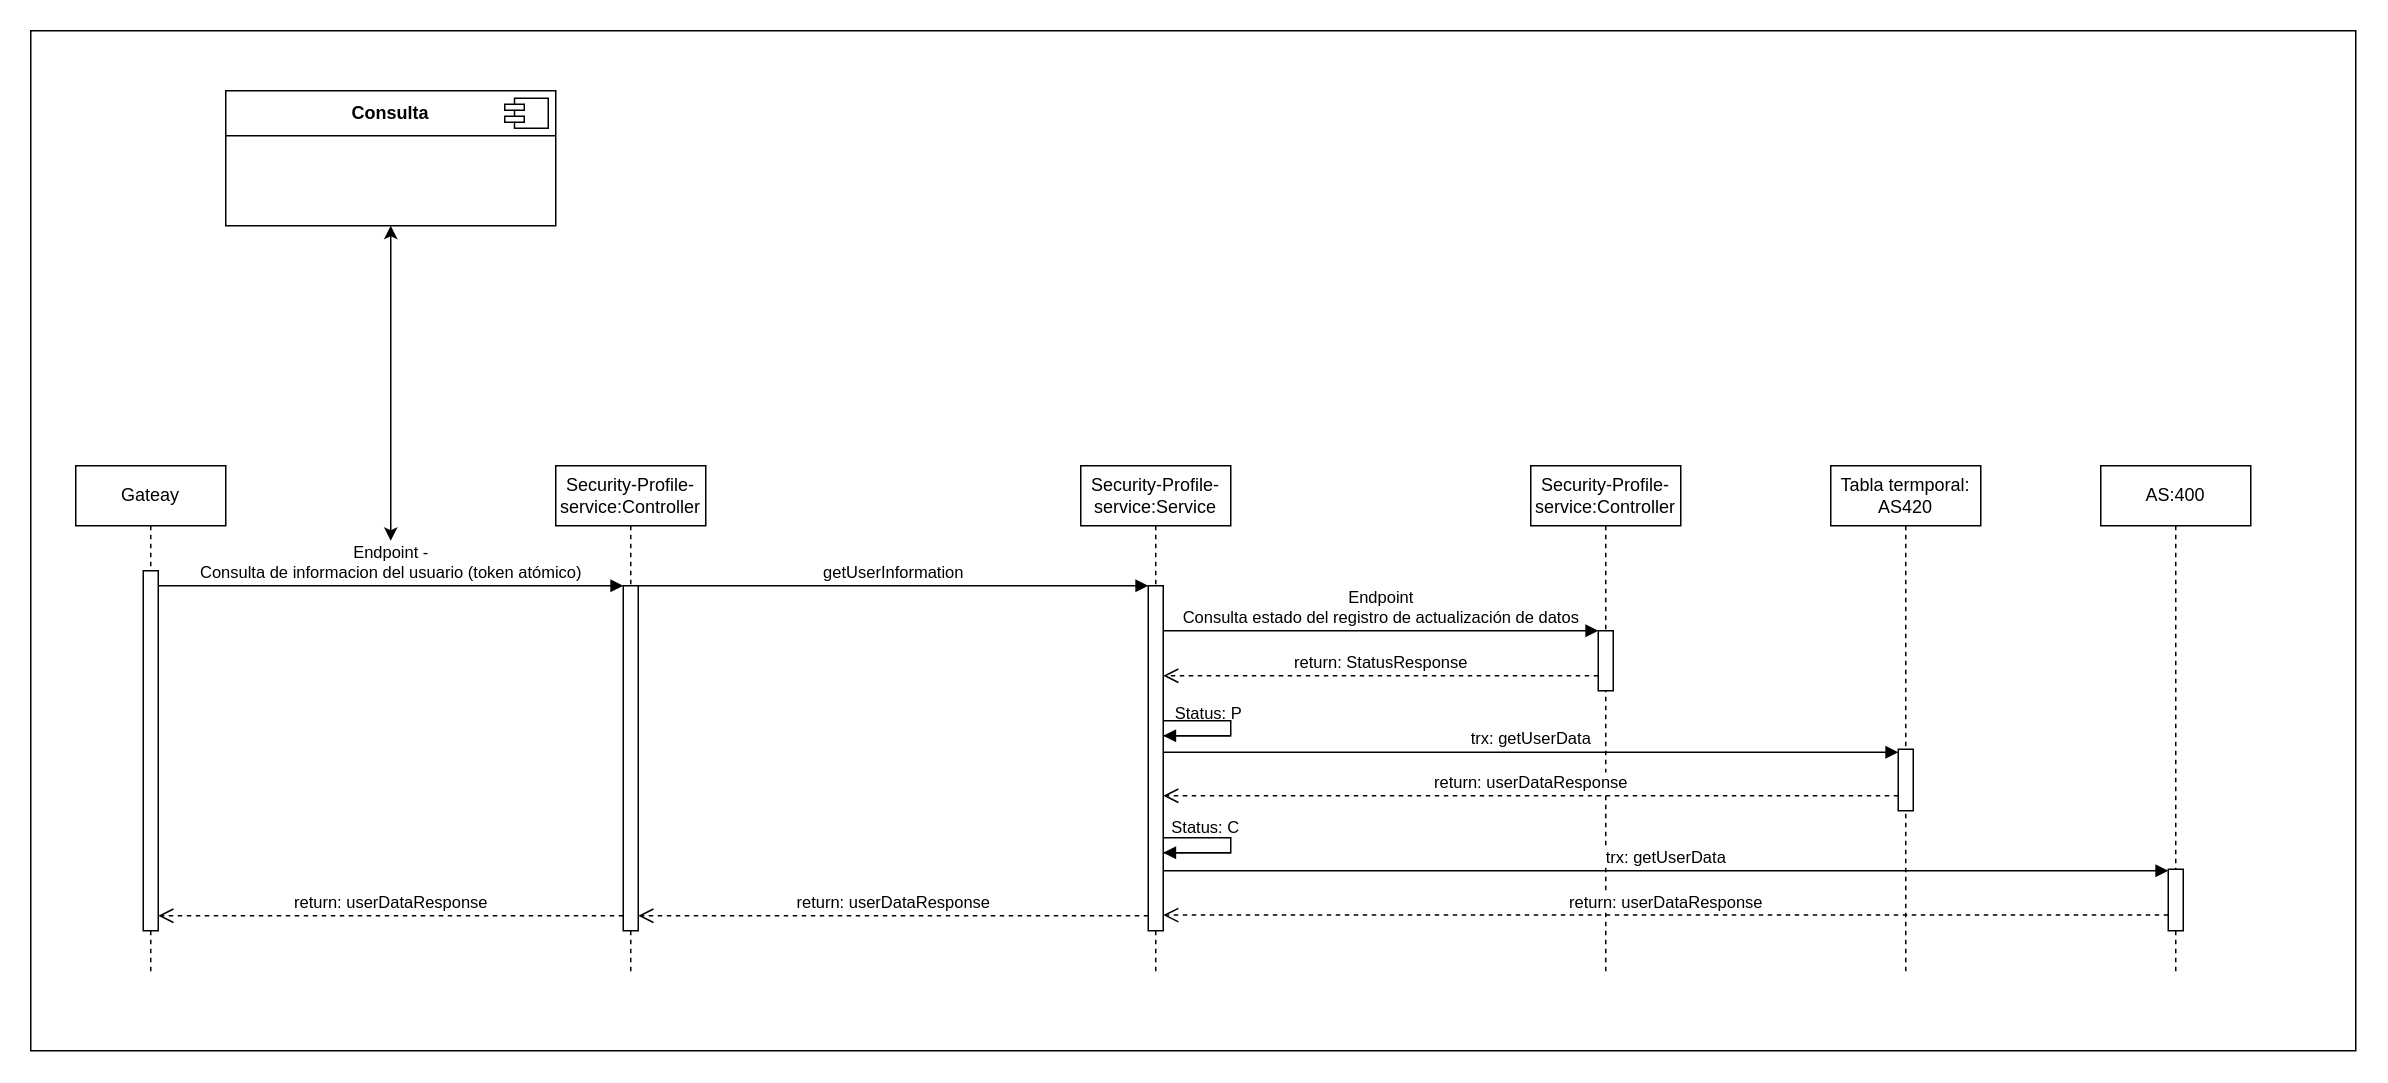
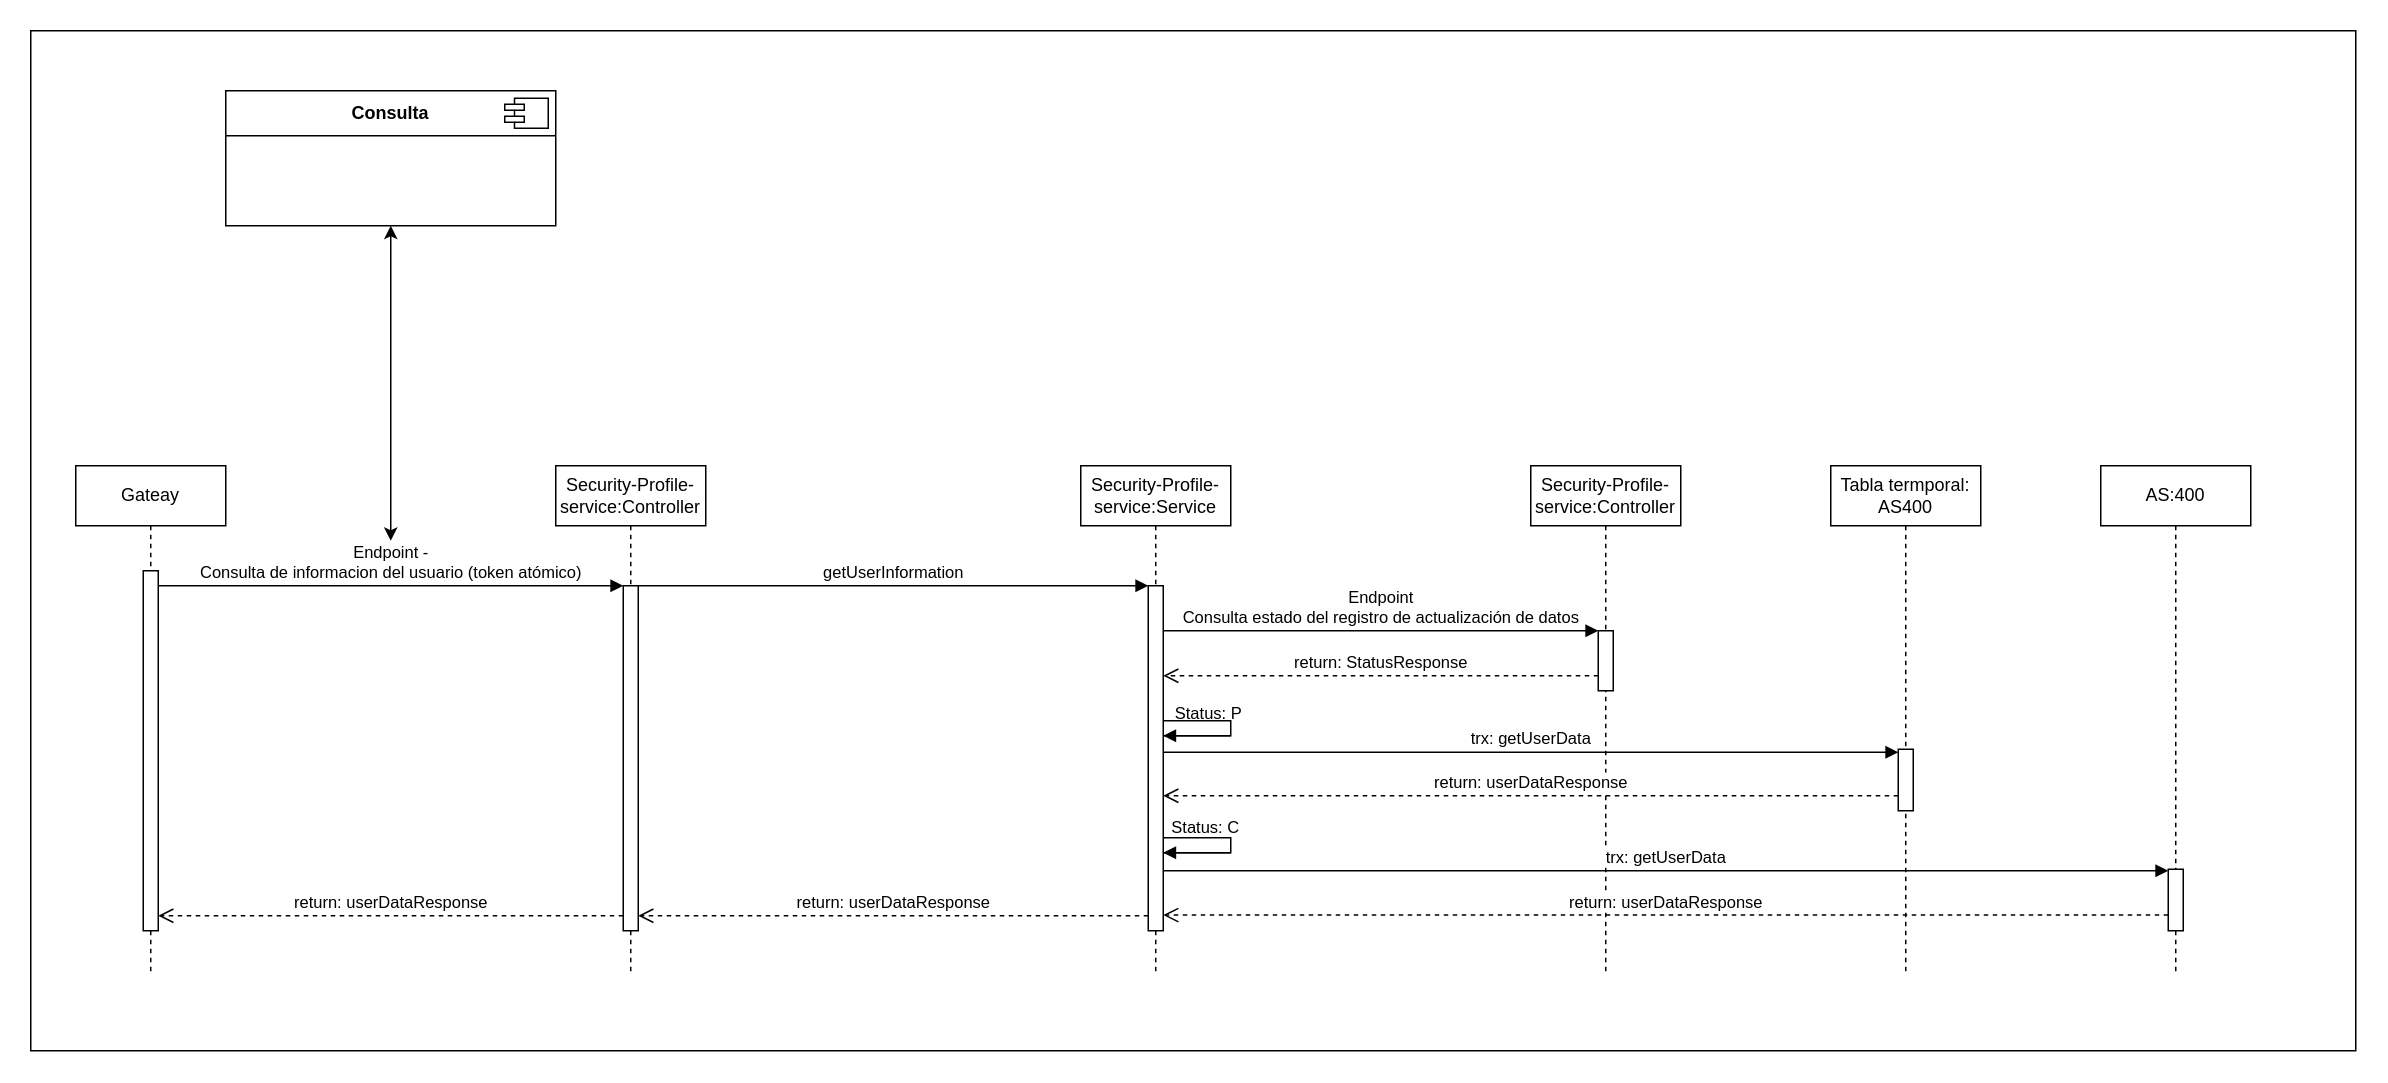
(1906, 496) -> (1906, 496)
